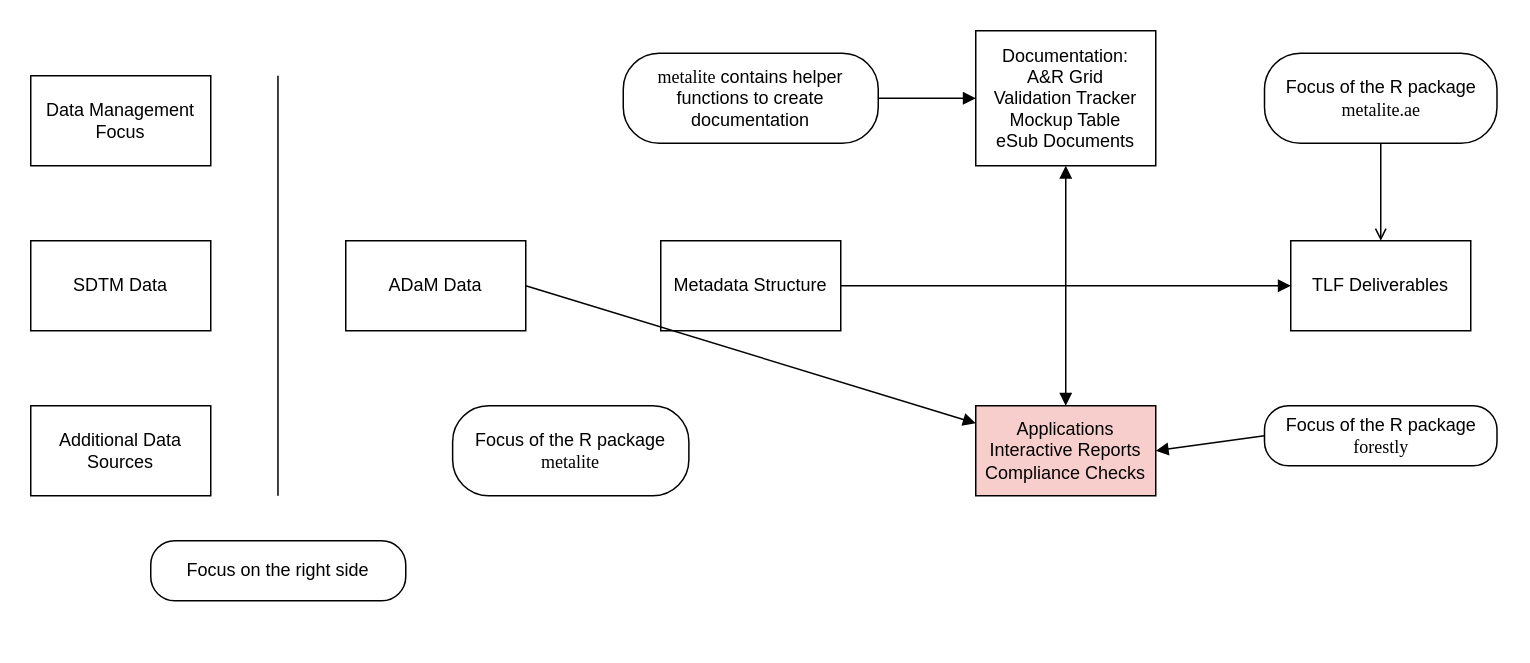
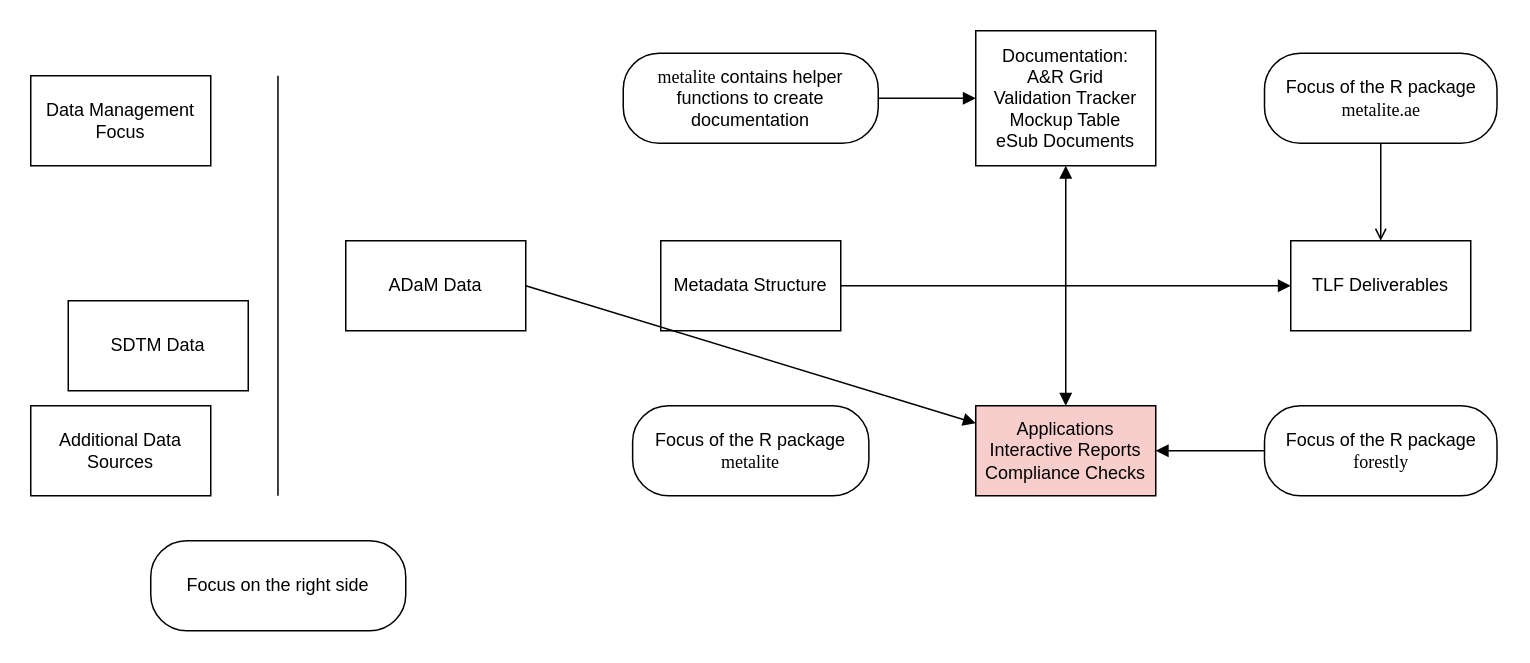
(121, 286) -> (158, 346)
(1381, 436) -> (1381, 451)
(571, 451) -> (751, 451)
(278, 571) -> (278, 586)
